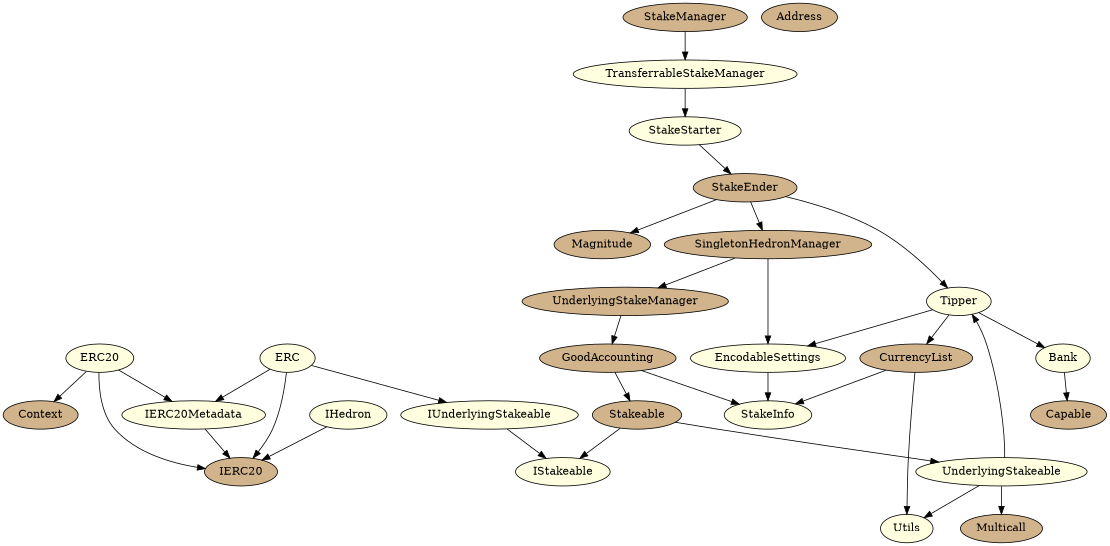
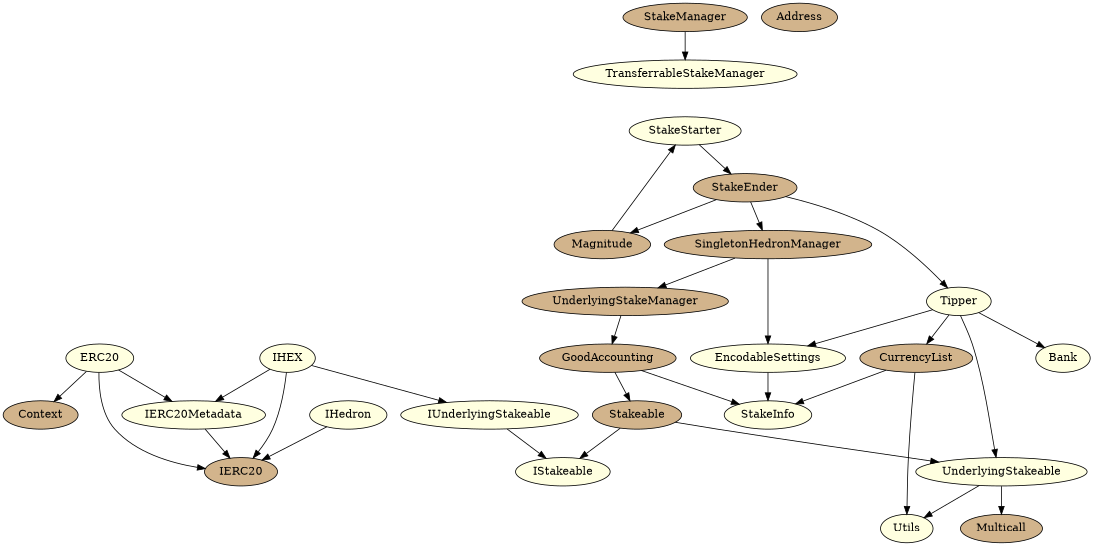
(685, 99) -> (641, 191)
(288, 358) -> (288, 358)
(997, 388) -> (982, 381)
(1069, 415) -> none
